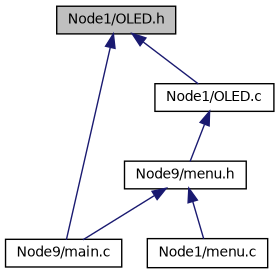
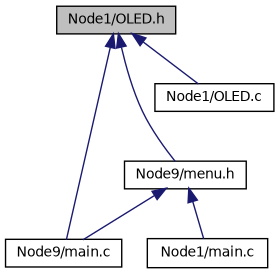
(197, 143) -> (141, 108)
(208, 253) -> (208, 253)
